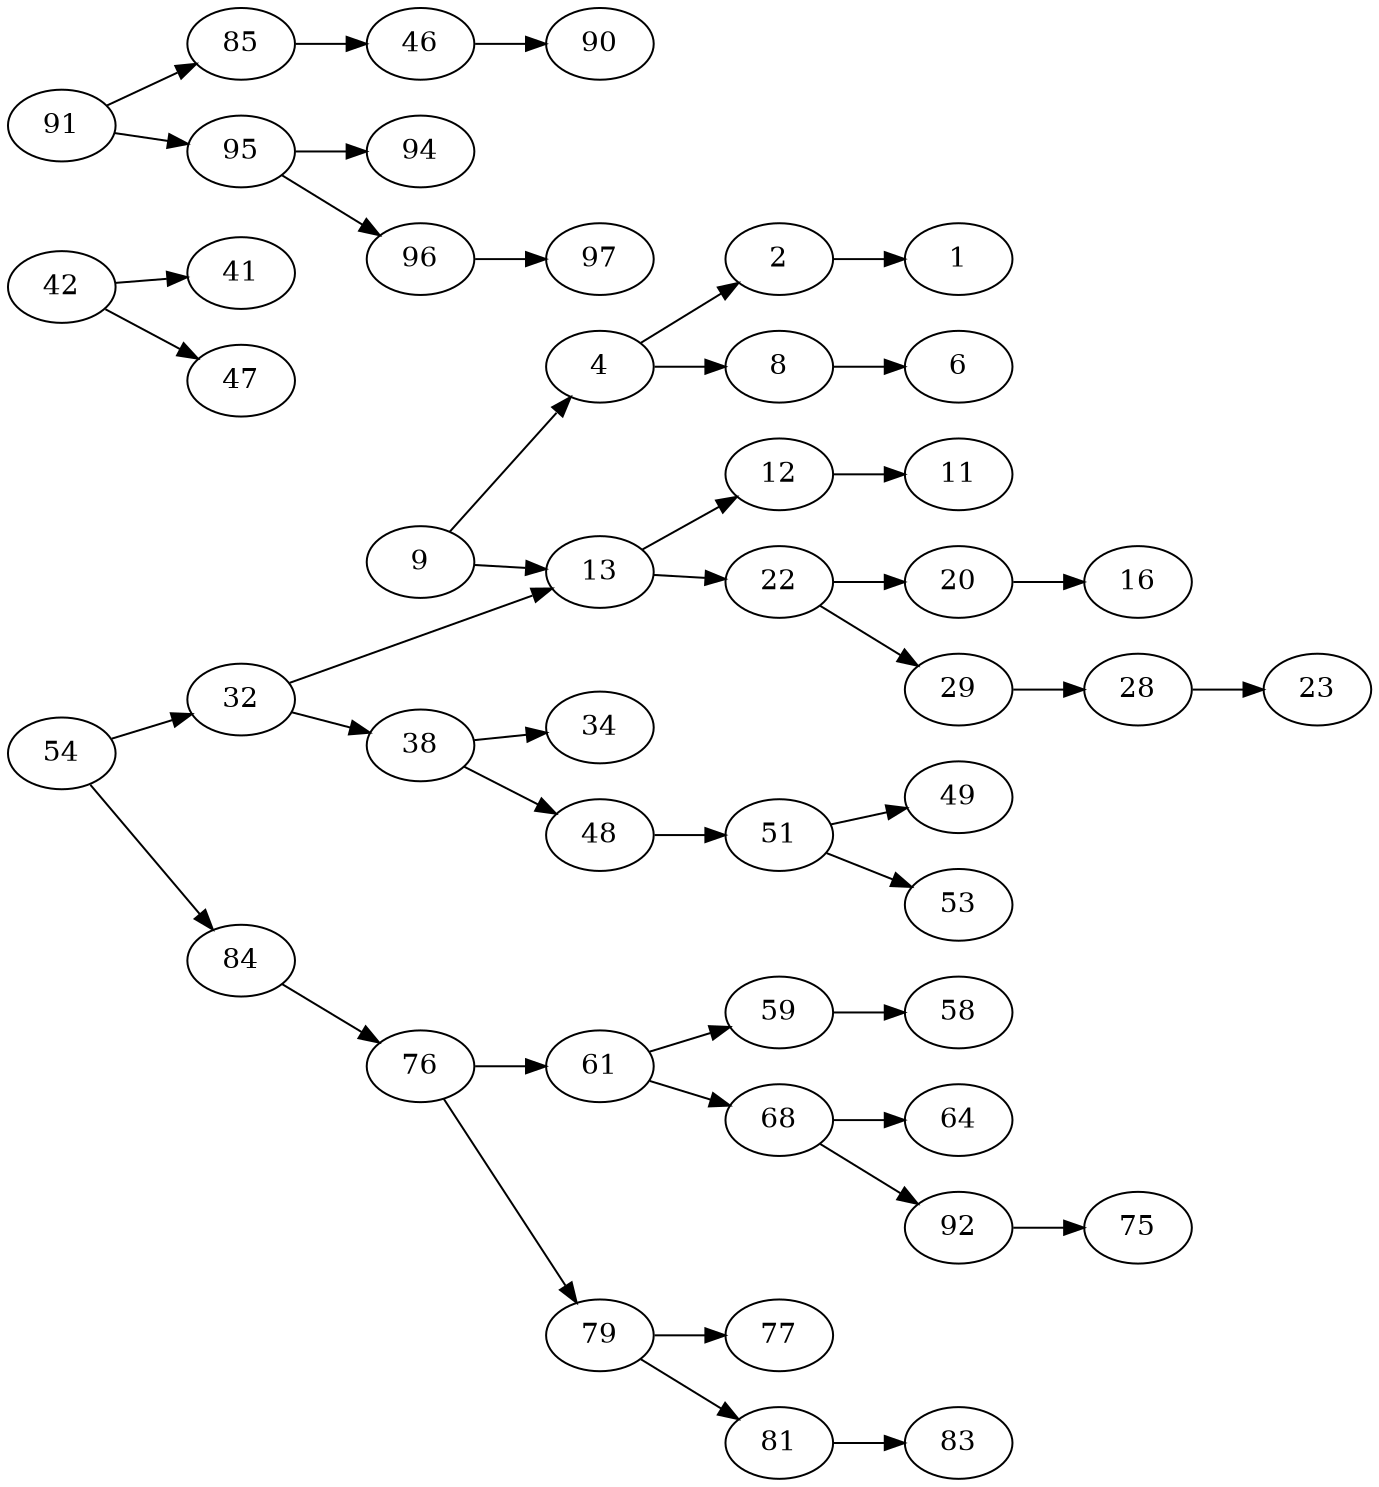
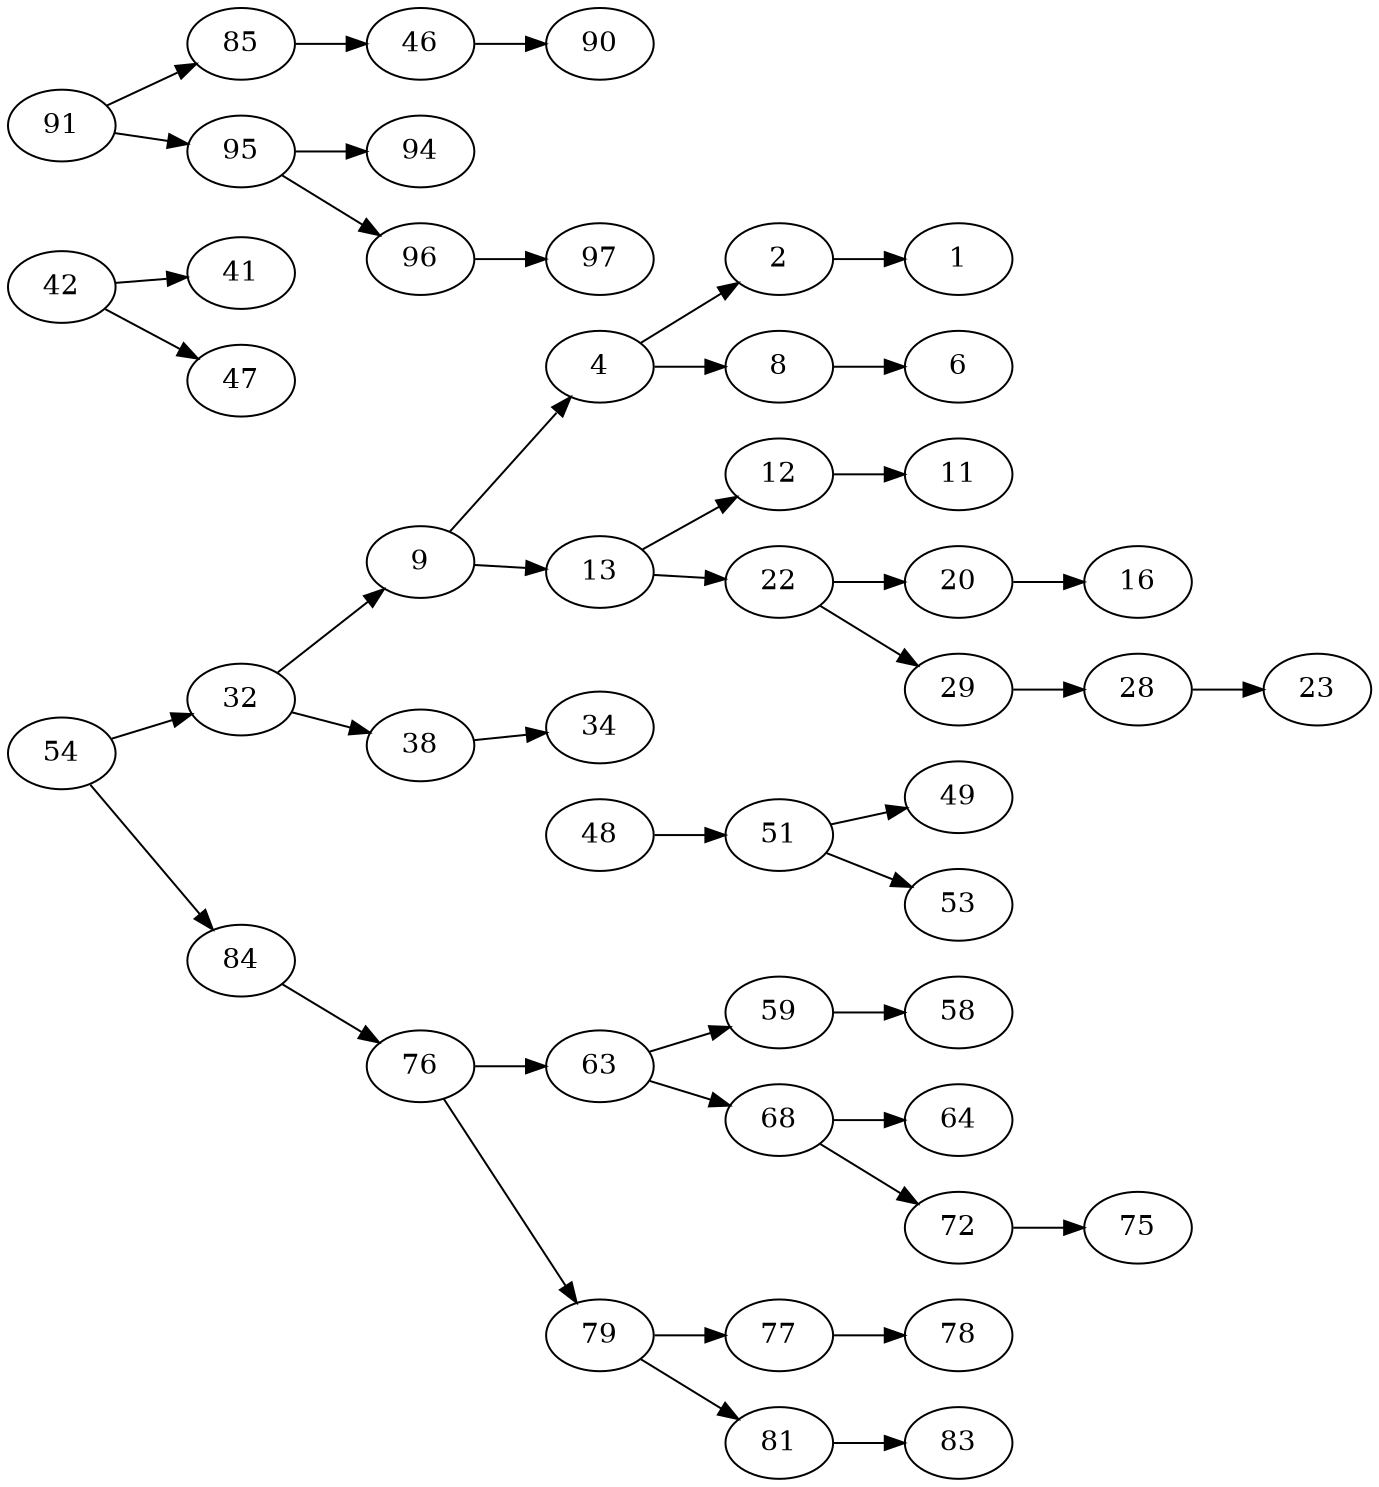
(411, 639) -> (323, 637)
(501, 786) -> none
(600, 1066) -> (600, 1066)
(959, 1228) -> (959, 1228)
none -> (959, 1335)
